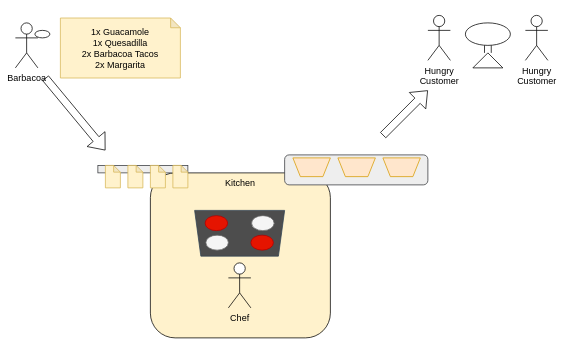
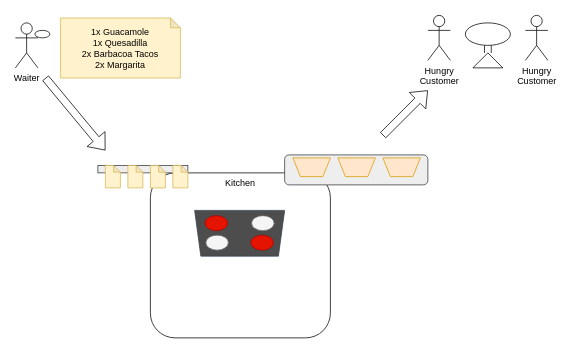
(27, 79) -> (27, 79)
(240, 184) -> (240, 184)
(240, 285) -> none
